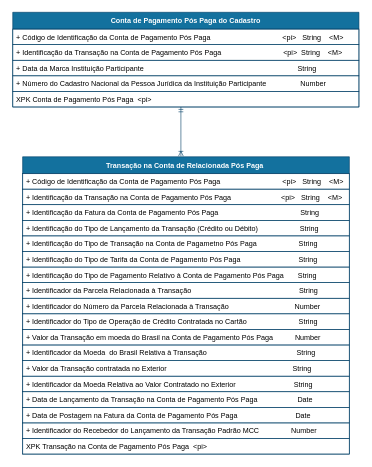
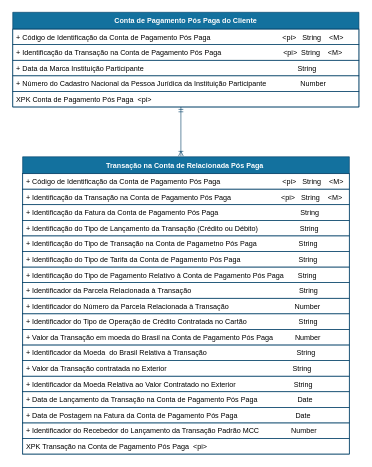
(186, 21) -> (186, 21)
